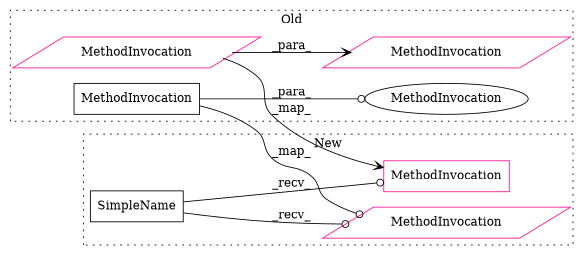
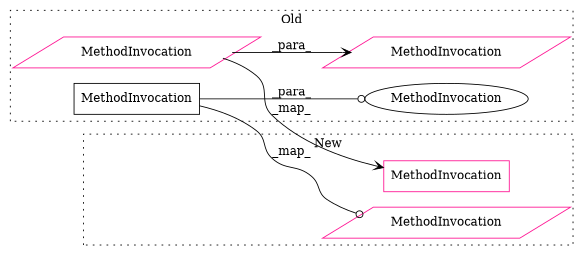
(137, 206) -> none
